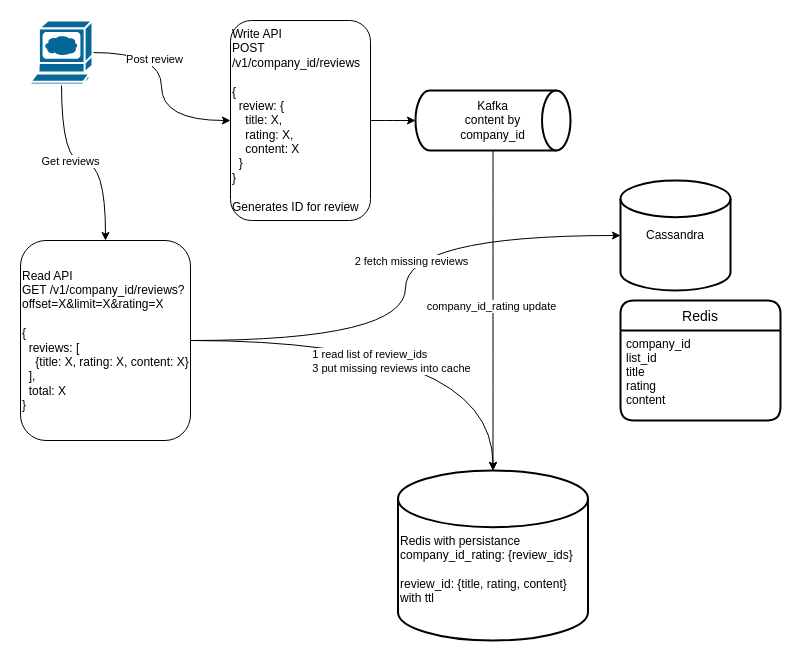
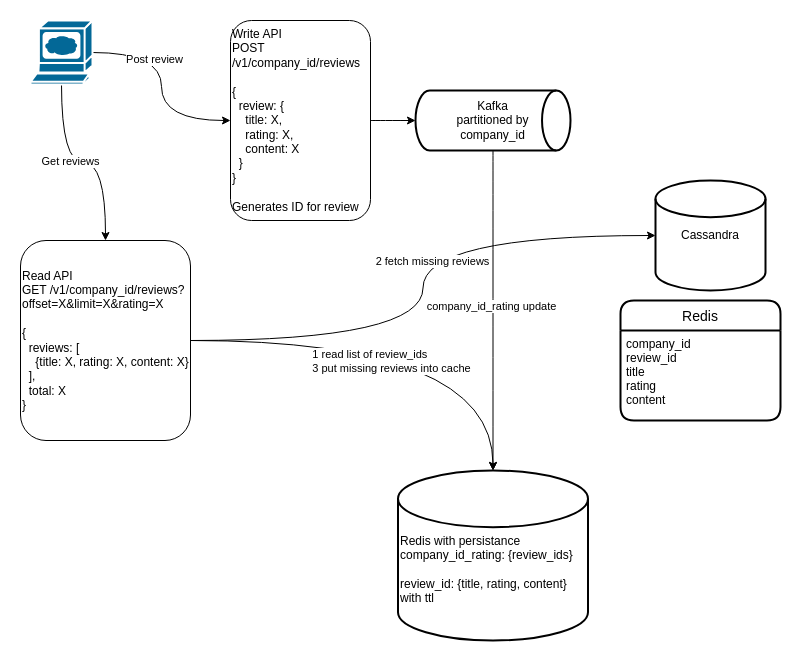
(493, 121) -> (493, 121)
(676, 236) -> (711, 236)
(658, 344) -> (658, 344)
